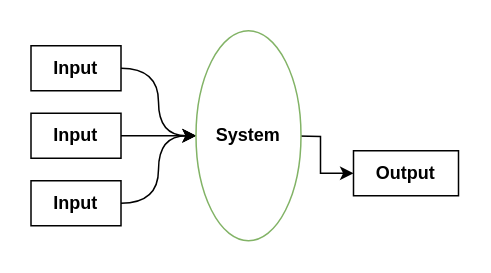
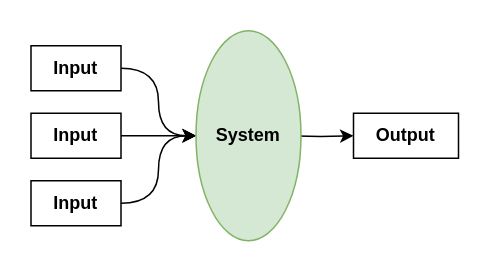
(248, 136) -> (248, 136)
(406, 173) -> (406, 136)
